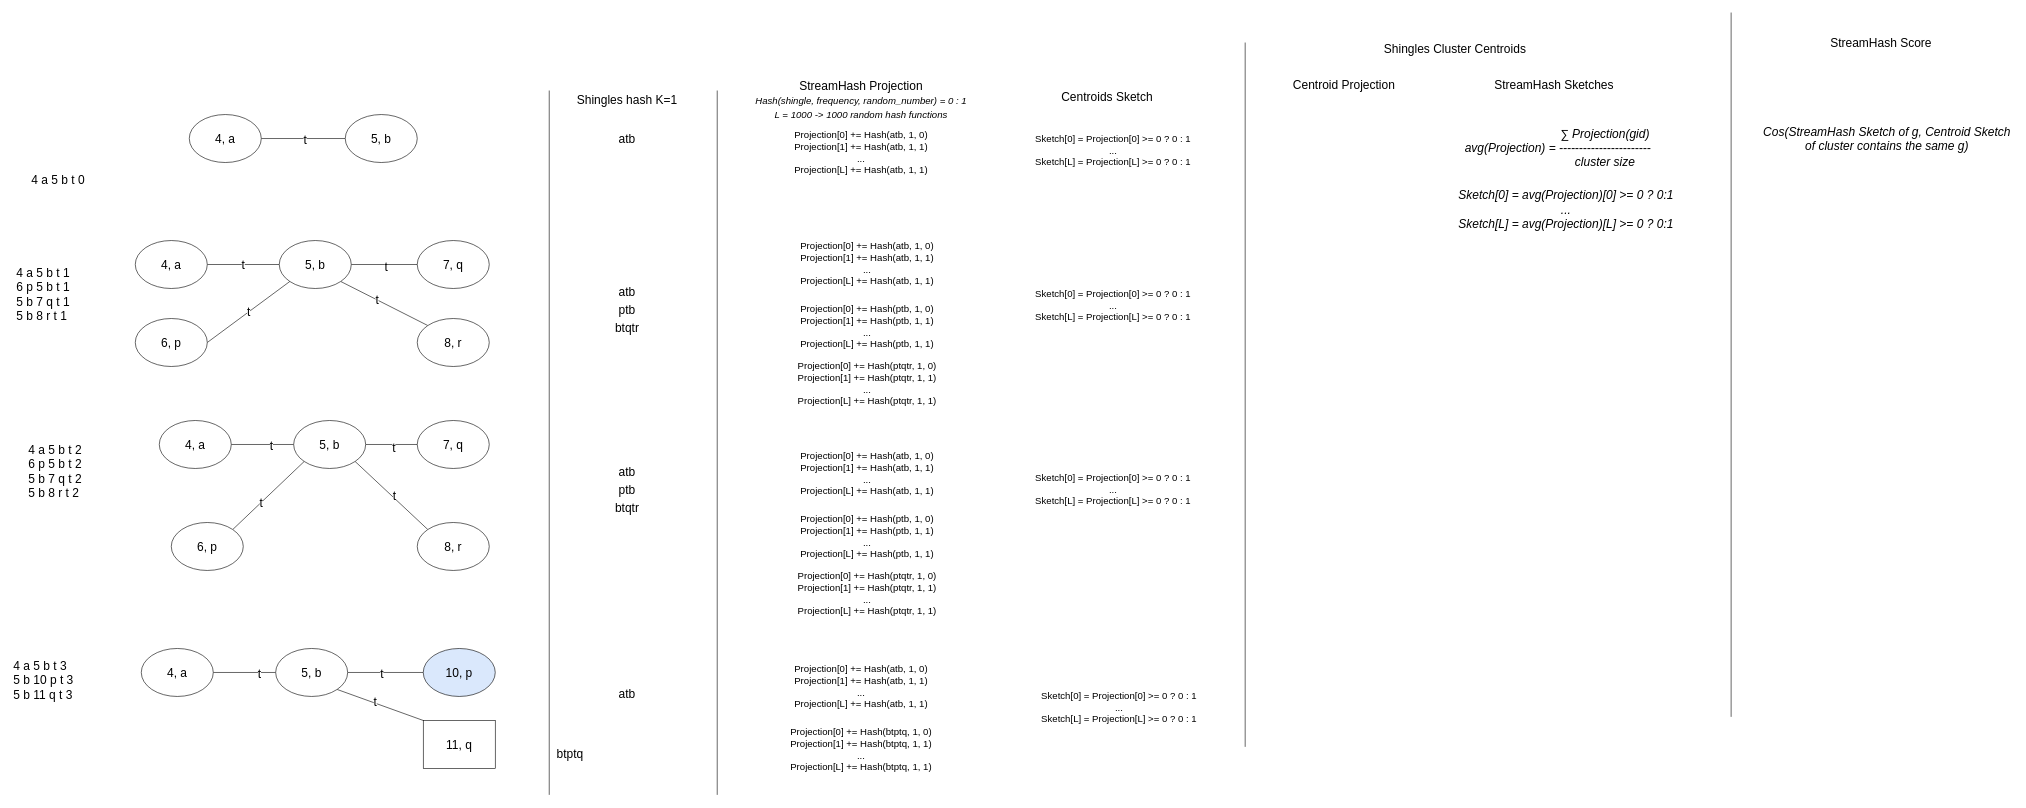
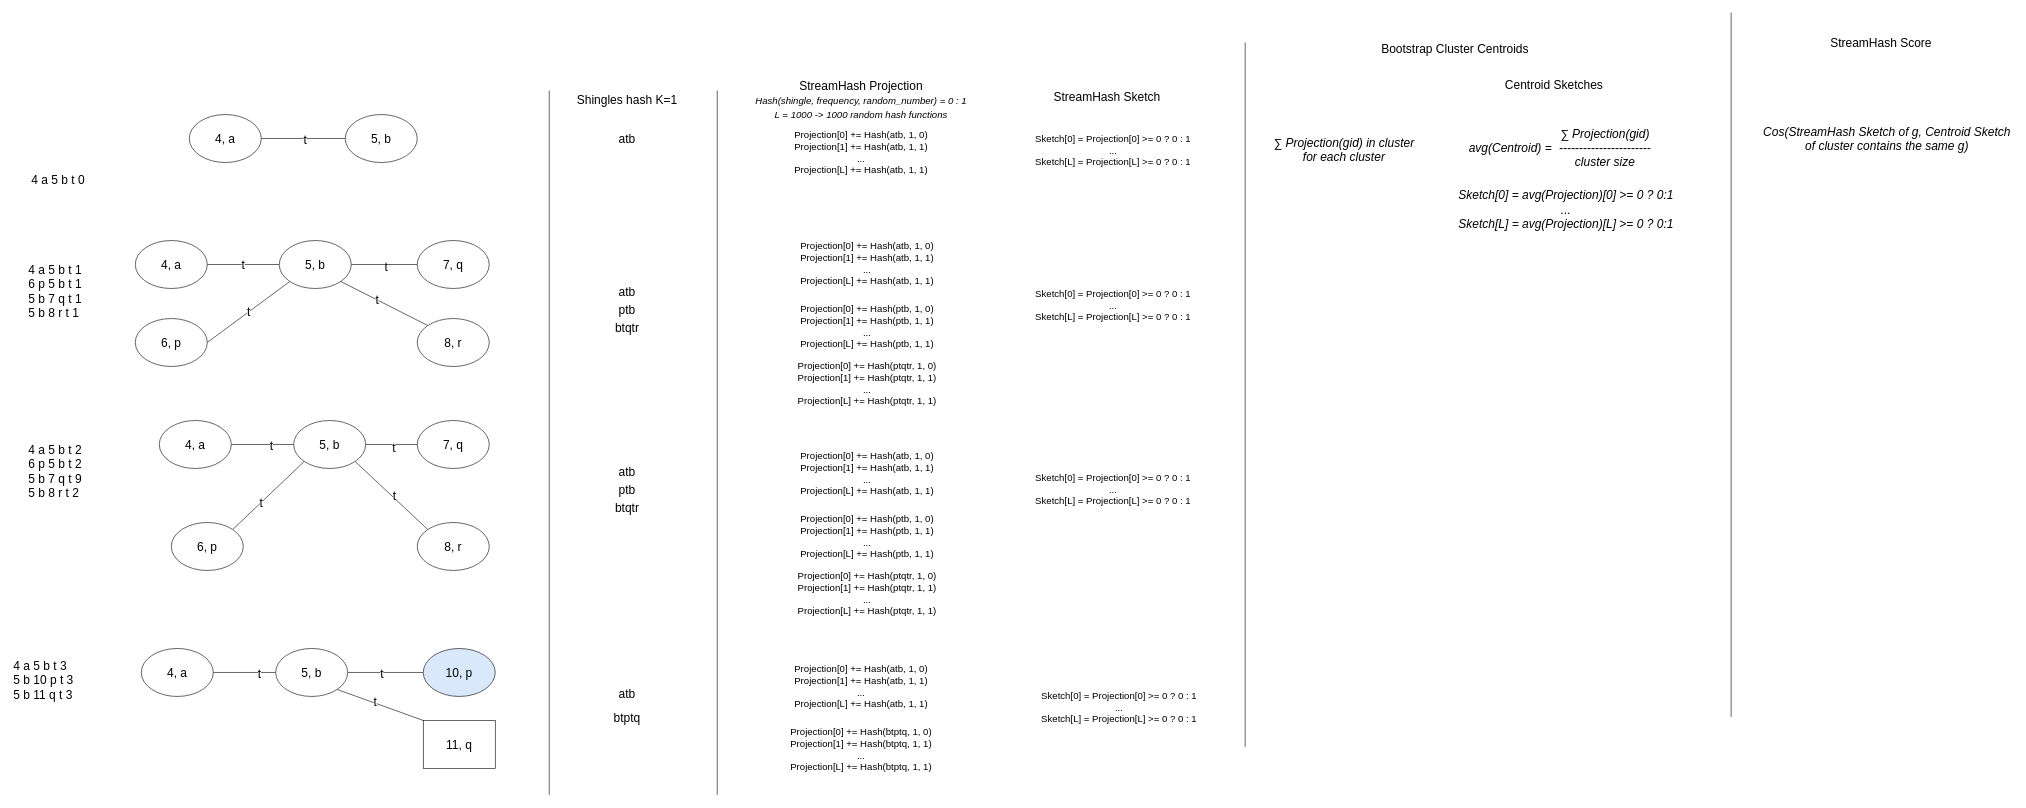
(1455, 48) -> (1455, 48)
(1344, 84) -> none
(1554, 84) -> (1554, 84)
(1107, 96) -> (1107, 96)
(1512, 147) -> (1512, 147)
none -> (1344, 149)
(48, 294) -> (60, 291)
(61, 500) -> (61, 500)
(570, 753) -> (627, 717)
